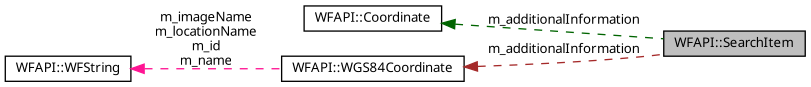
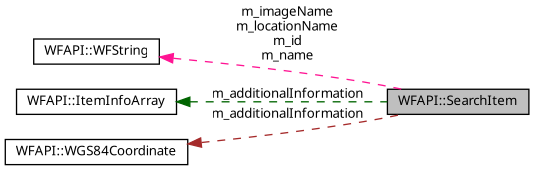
(373, 19) -> (97, 102)
(213, 69) -> (288, 71)
